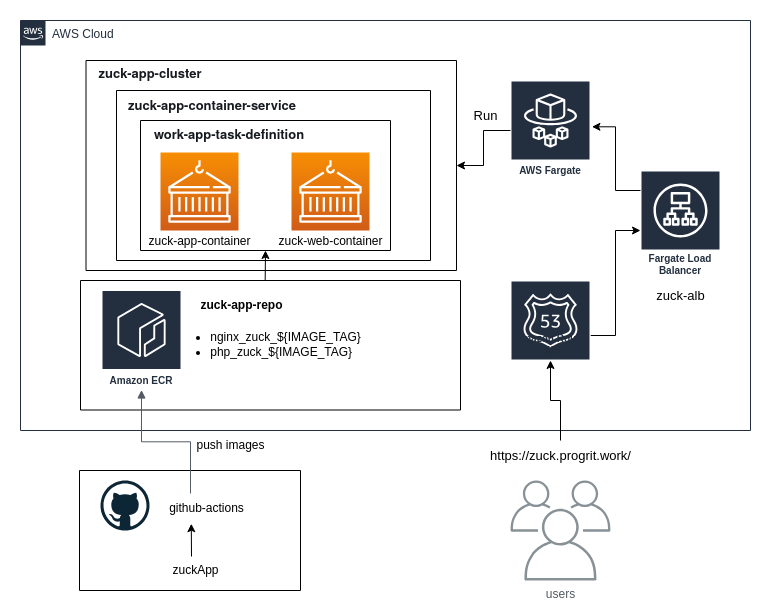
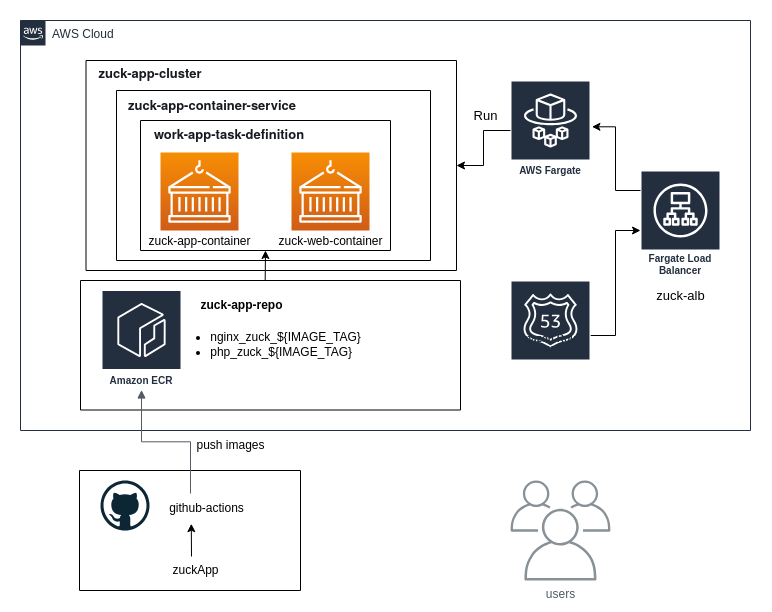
(560, 401) -> none
(561, 456) -> none
